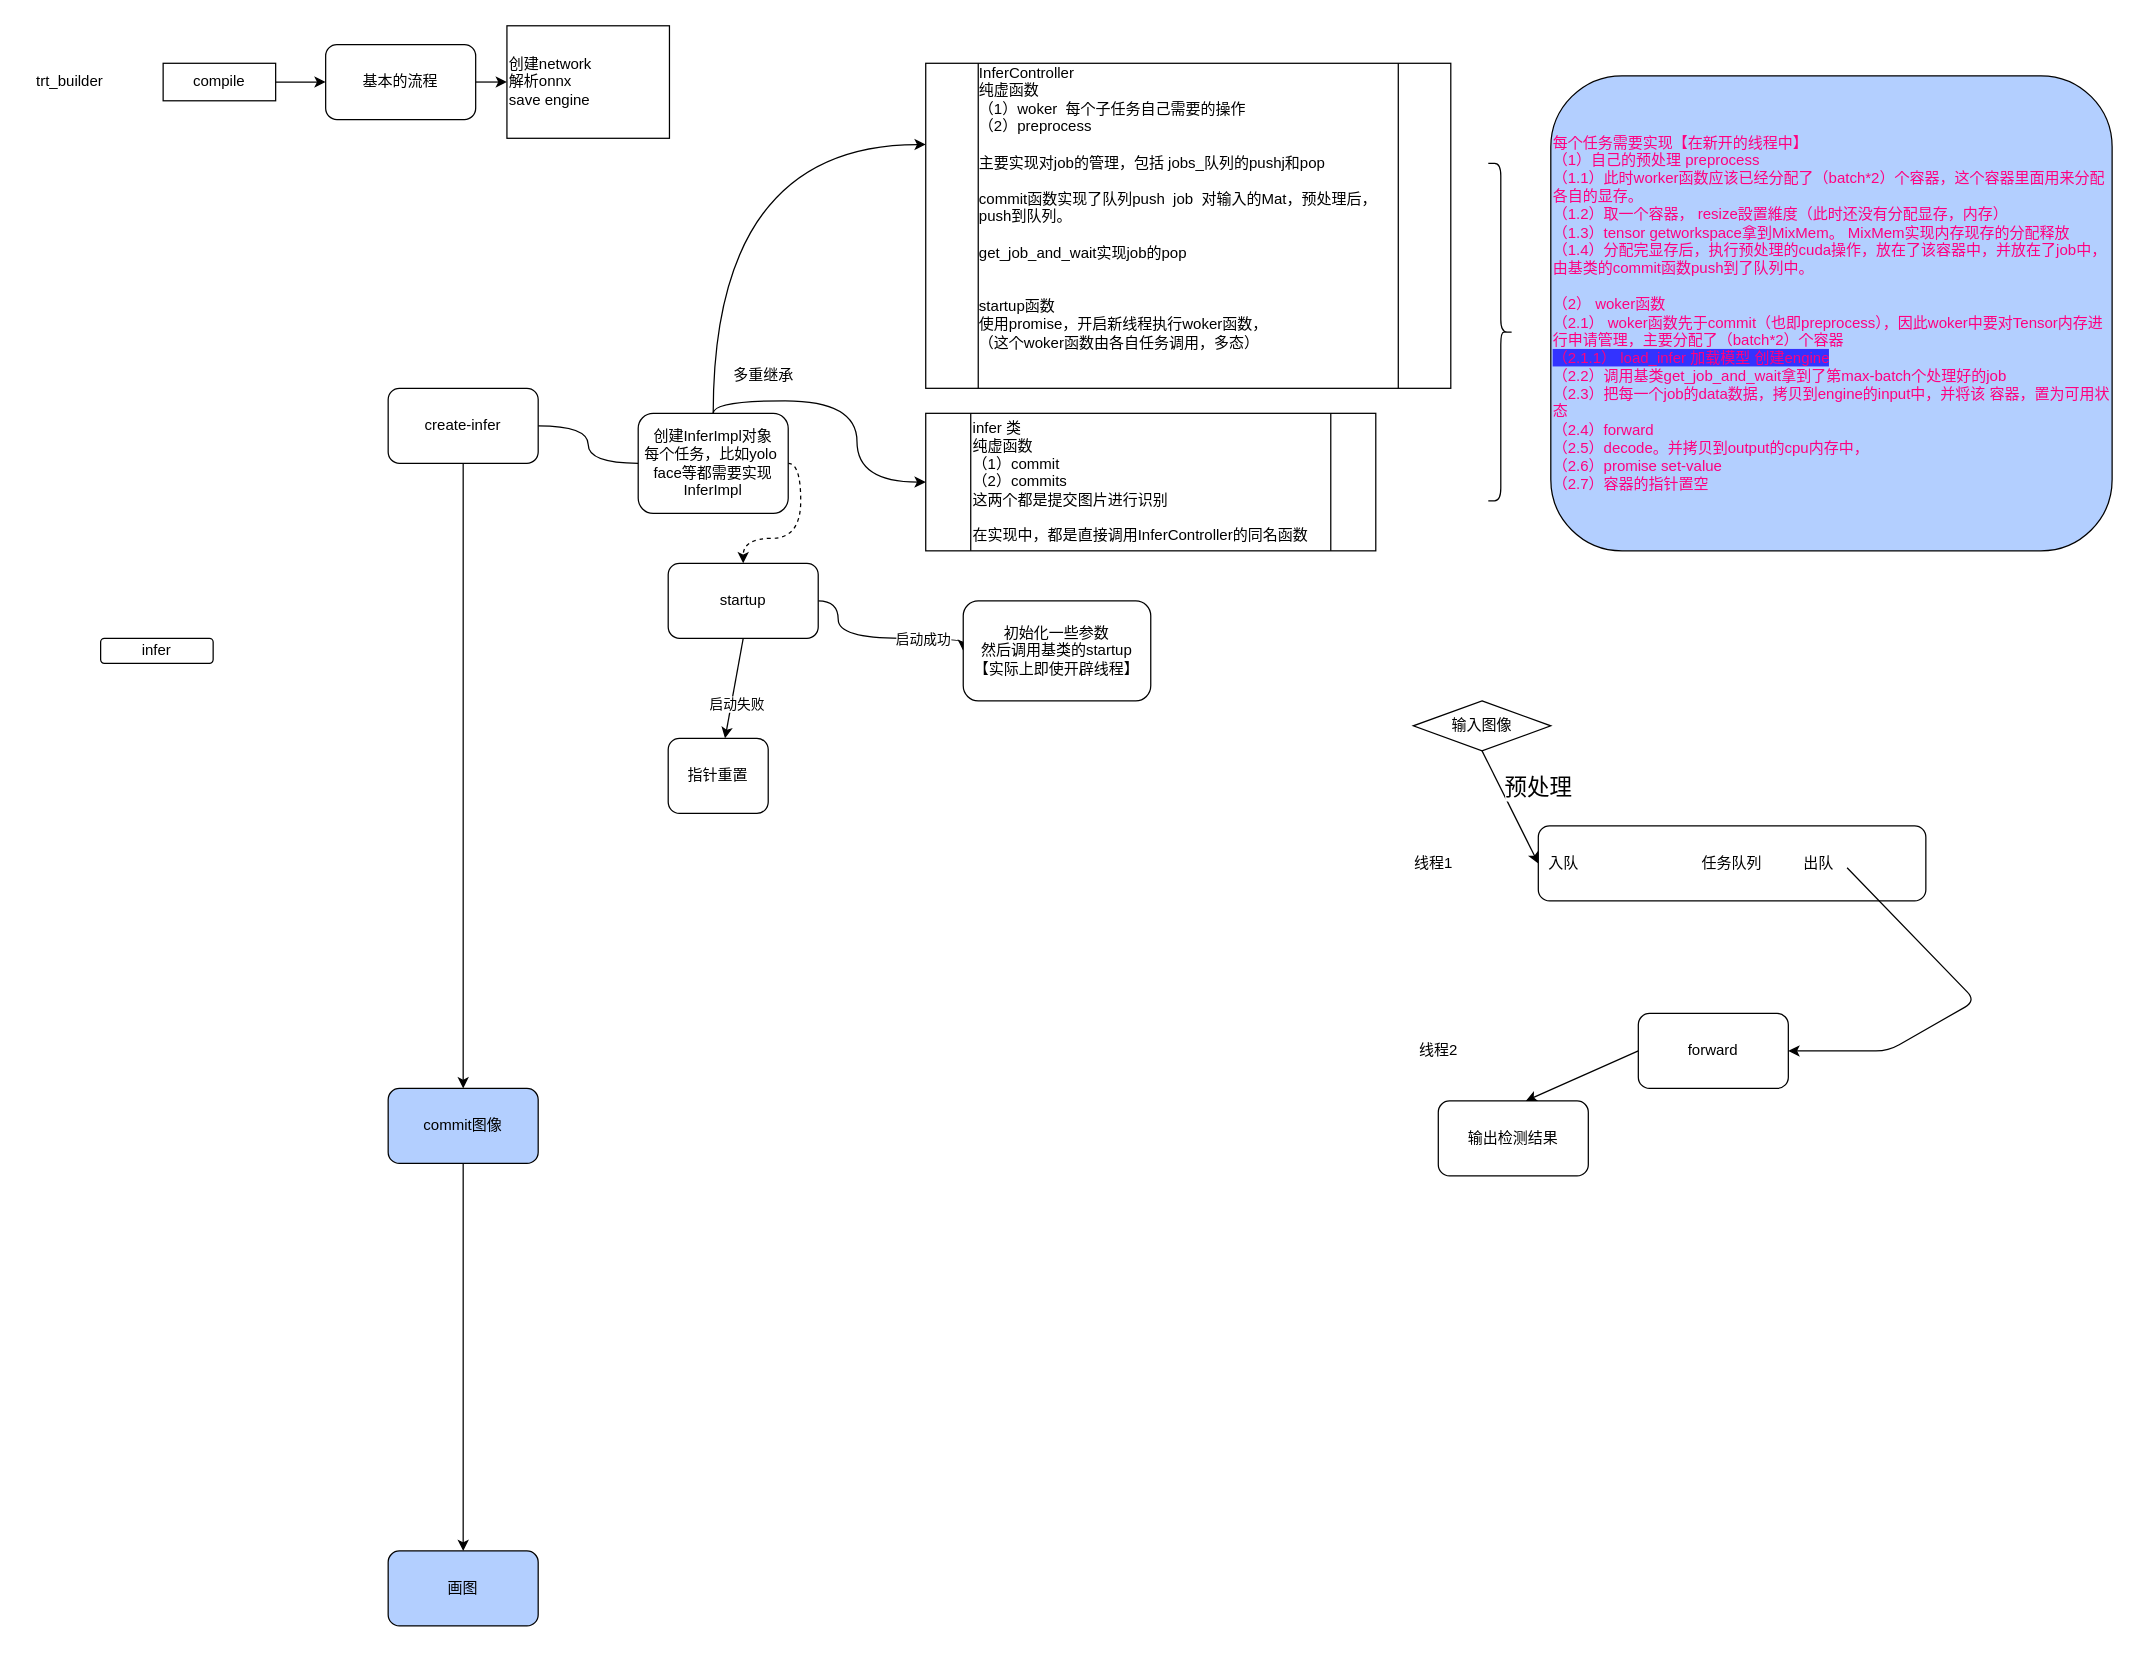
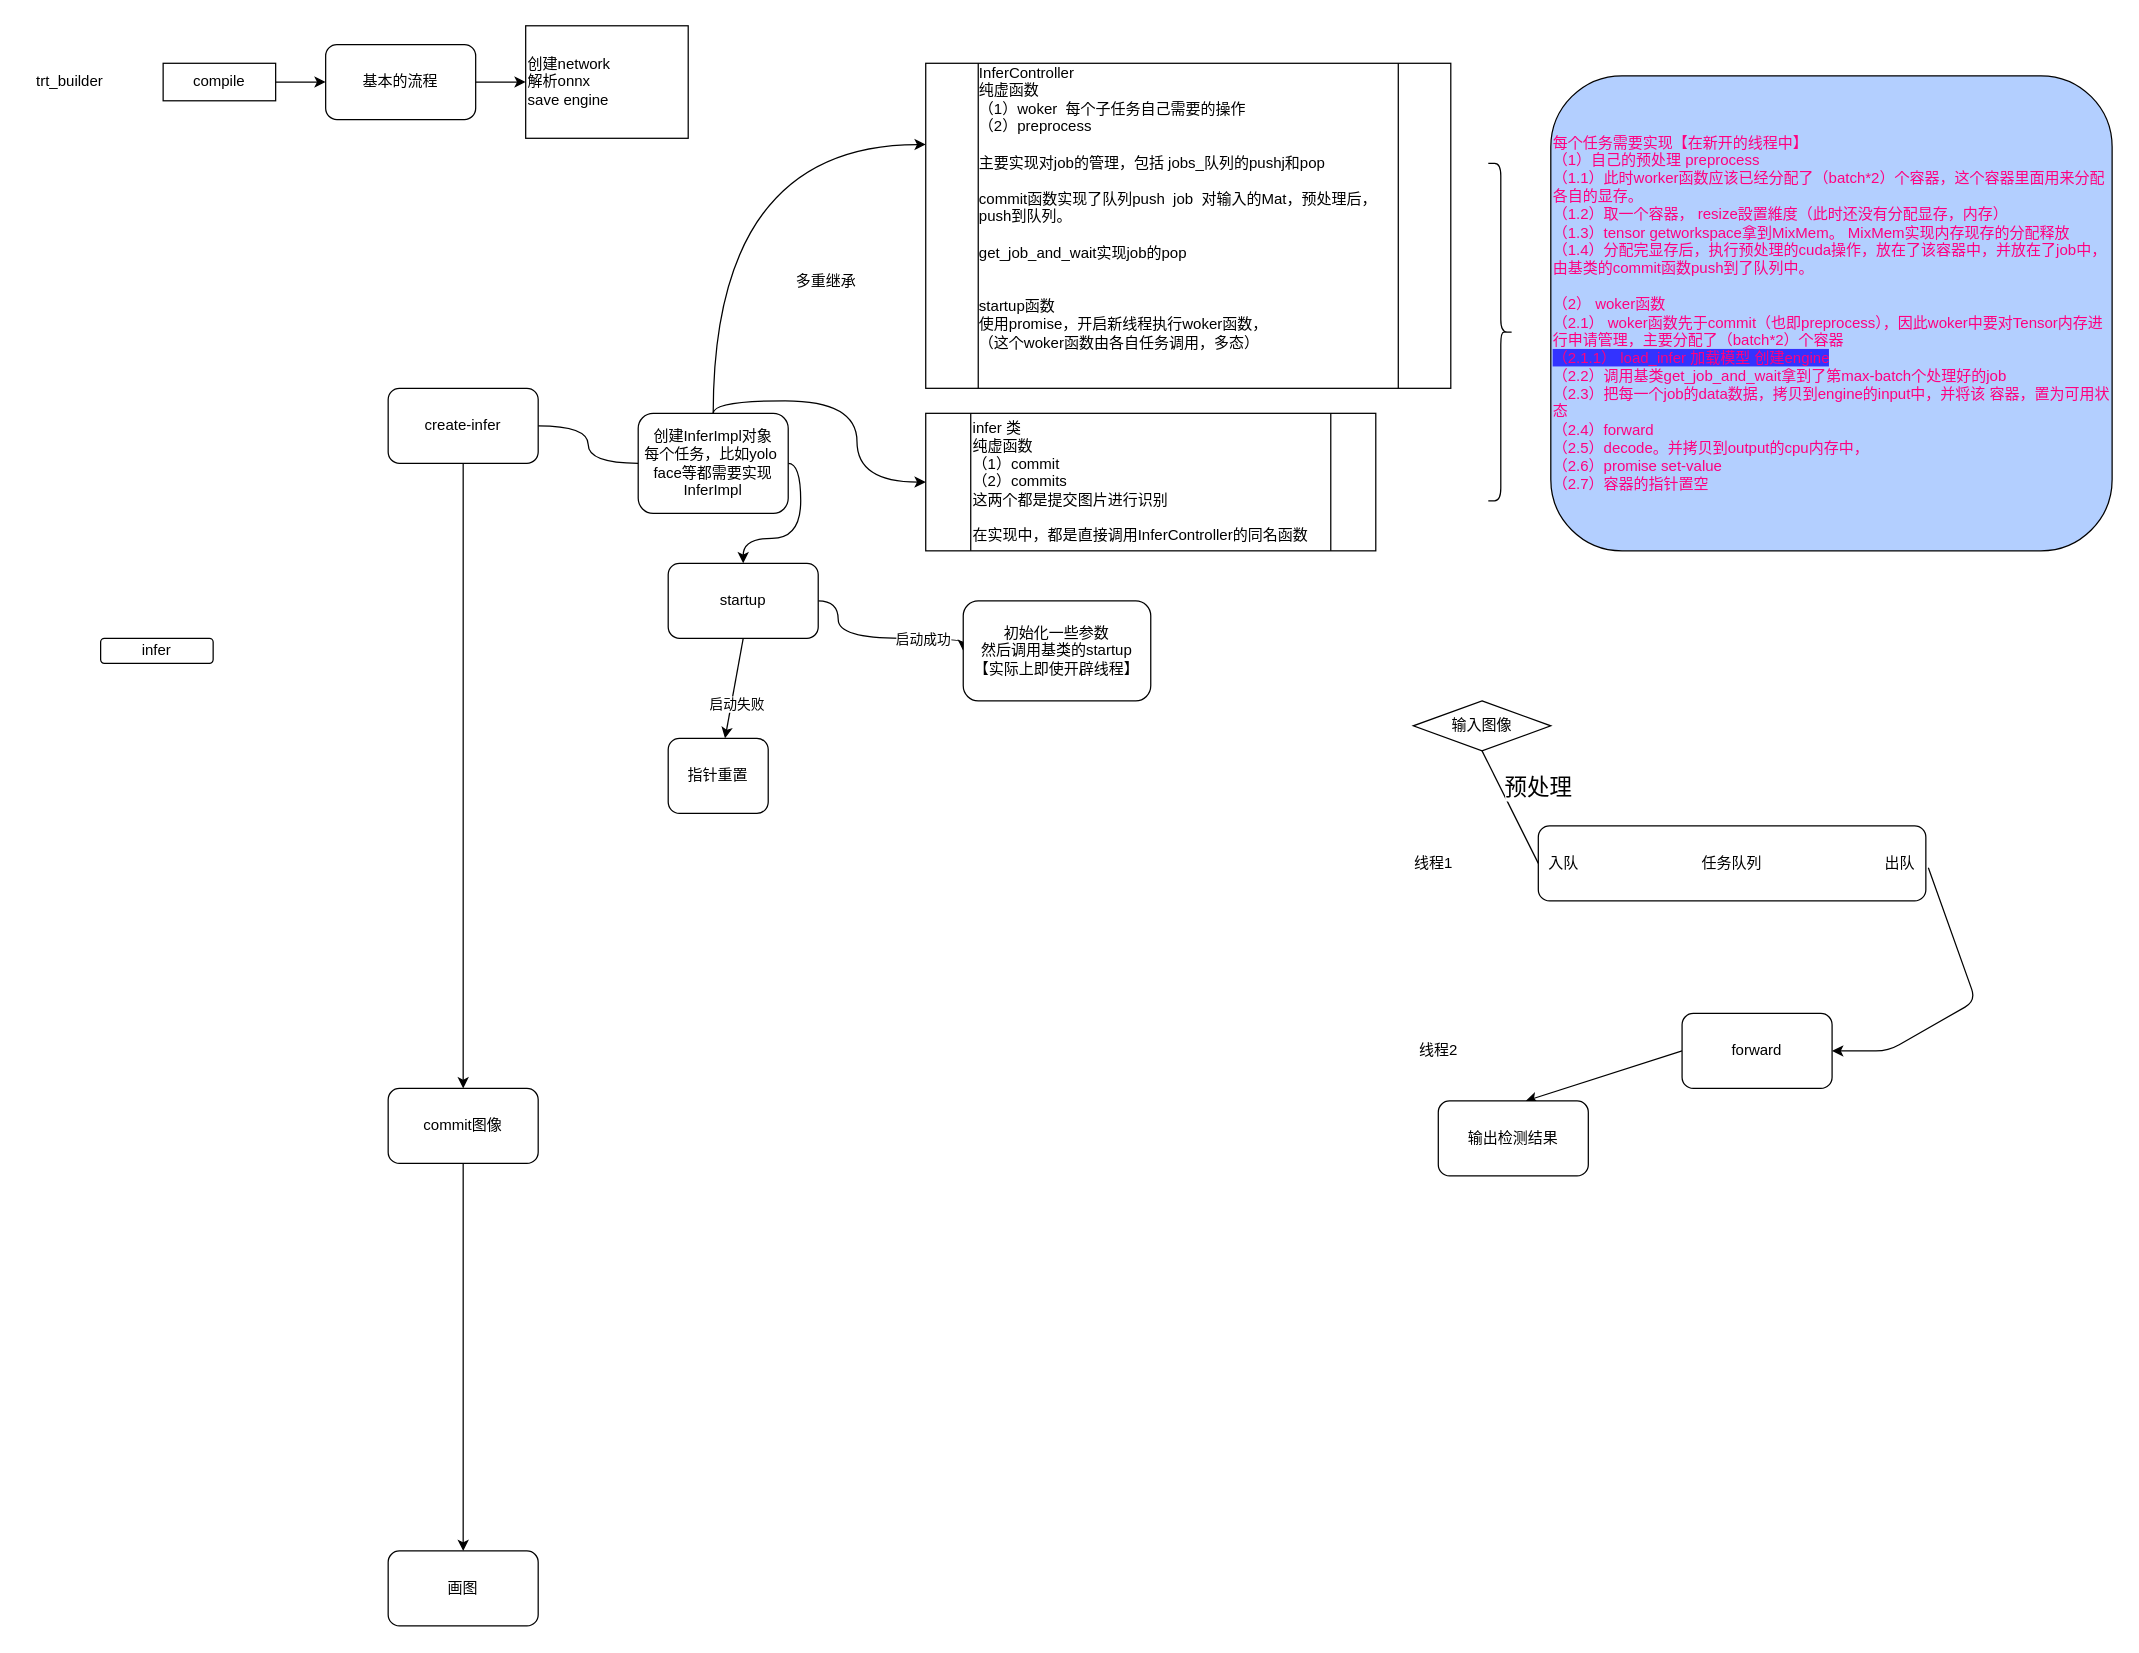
(588, 82) -> (607, 82)
(763, 376) -> (826, 282)
(796, 524) -> (796, 524)
(1534, 854) -> (1535, 858)
(1818, 863) -> (1899, 863)
(1713, 1051) -> (1757, 1051)
(463, 1126) -> (463, 1126)
(463, 1588) -> (463, 1588)
